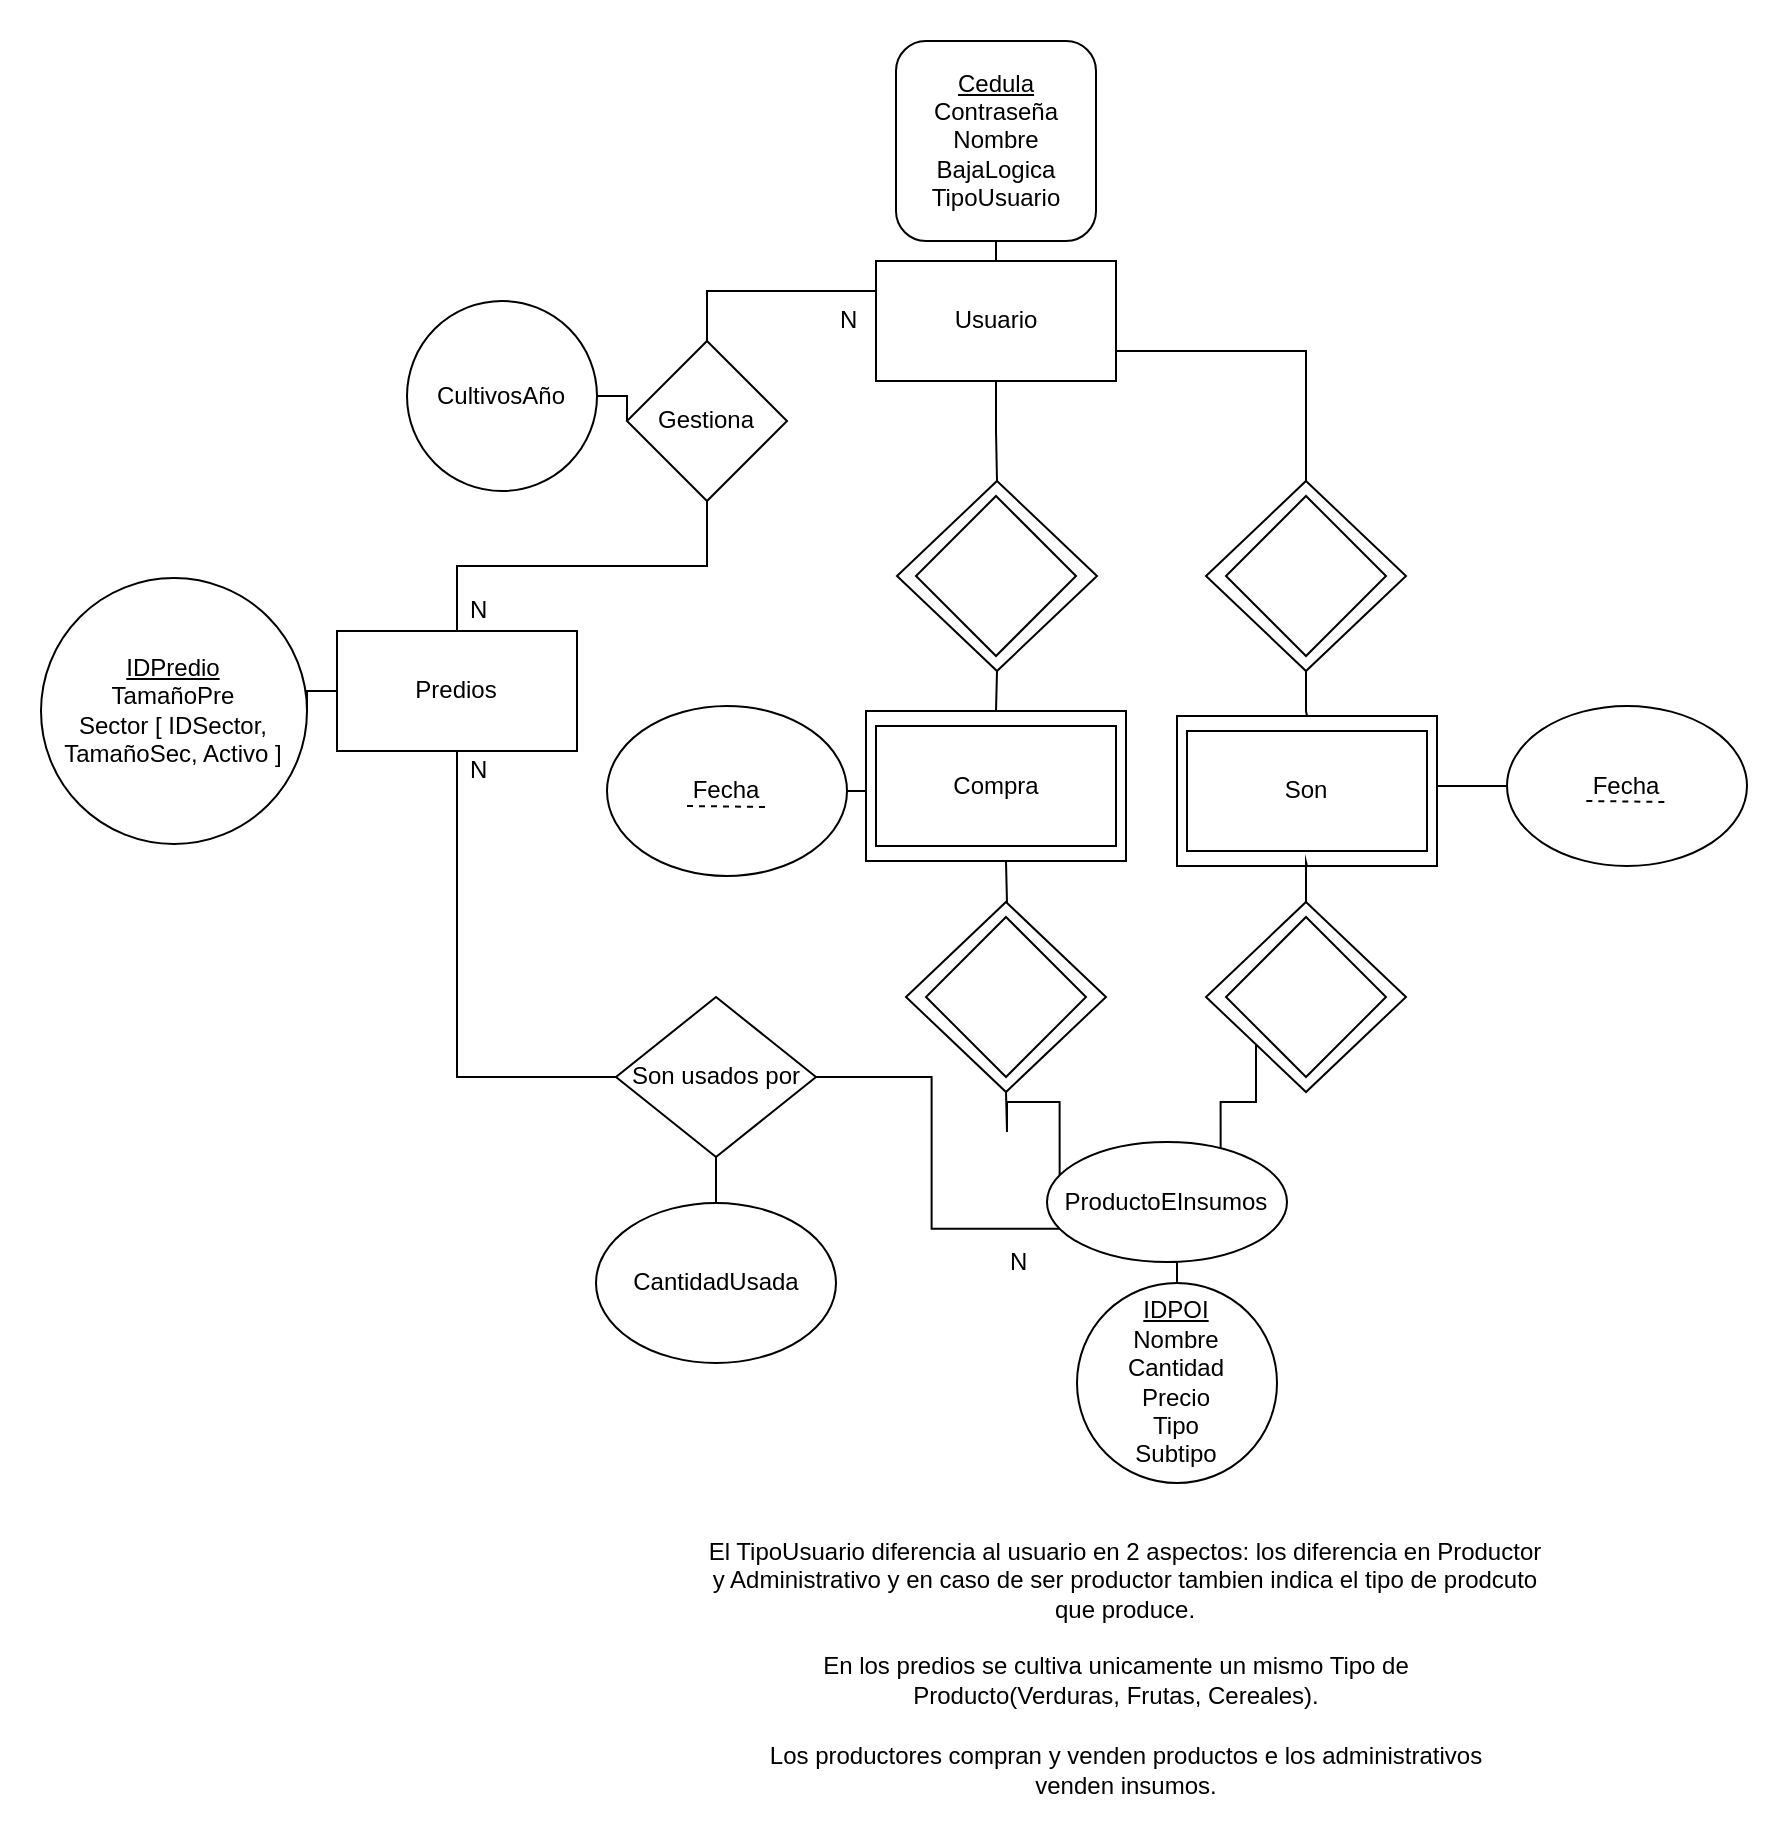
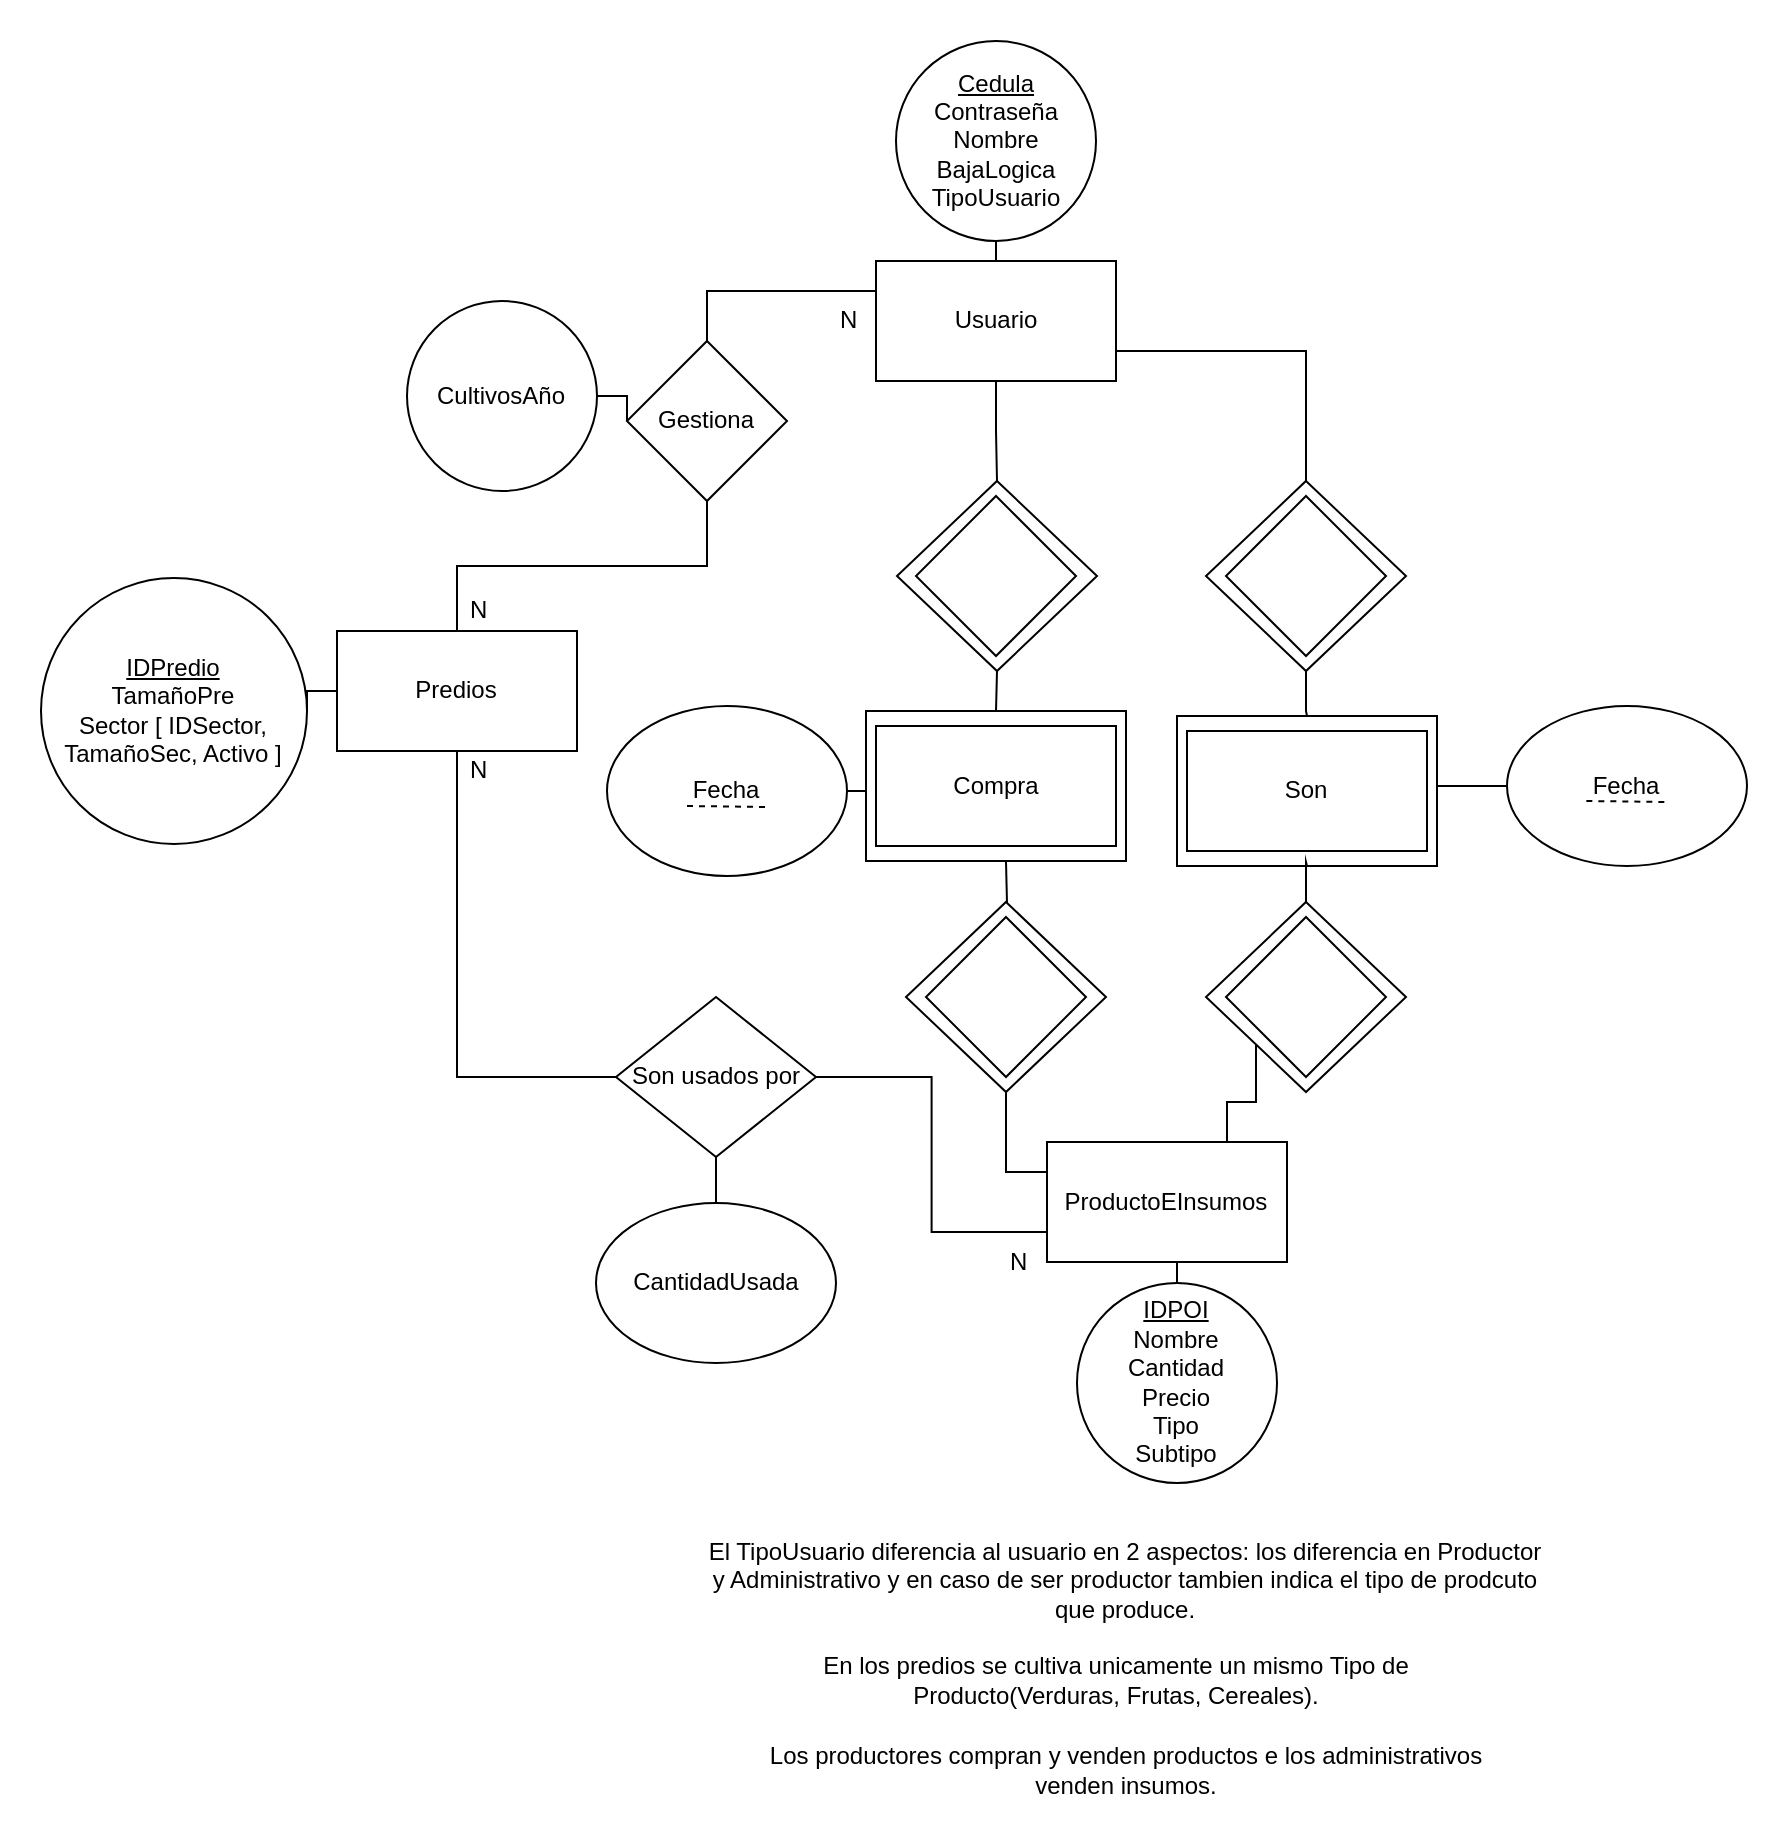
(996, 141) -> (996, 141)
(1167, 1202) -> (1167, 1202)
